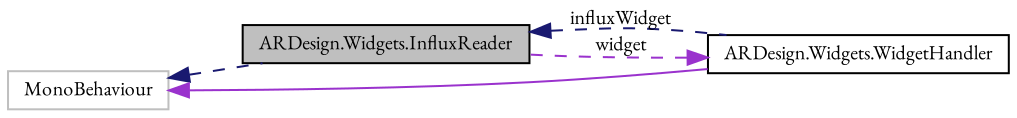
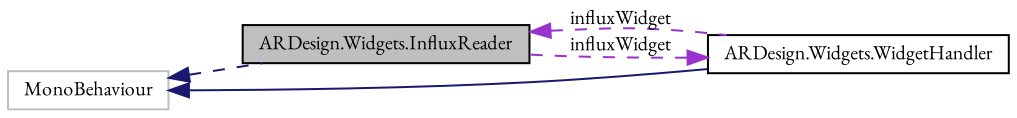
(639, 28) -> (639, 28)
(619, 45) -> (619, 45)
(449, 86) -> (449, 86)
